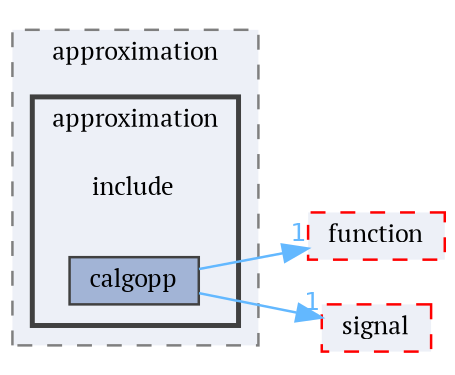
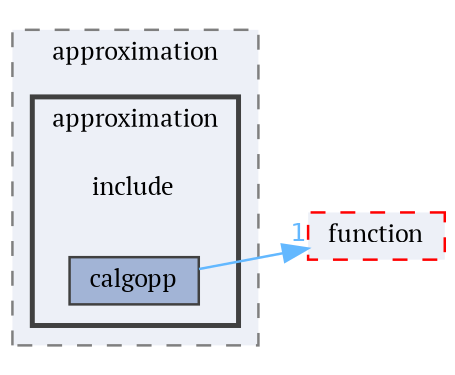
(376, 328) -> none
